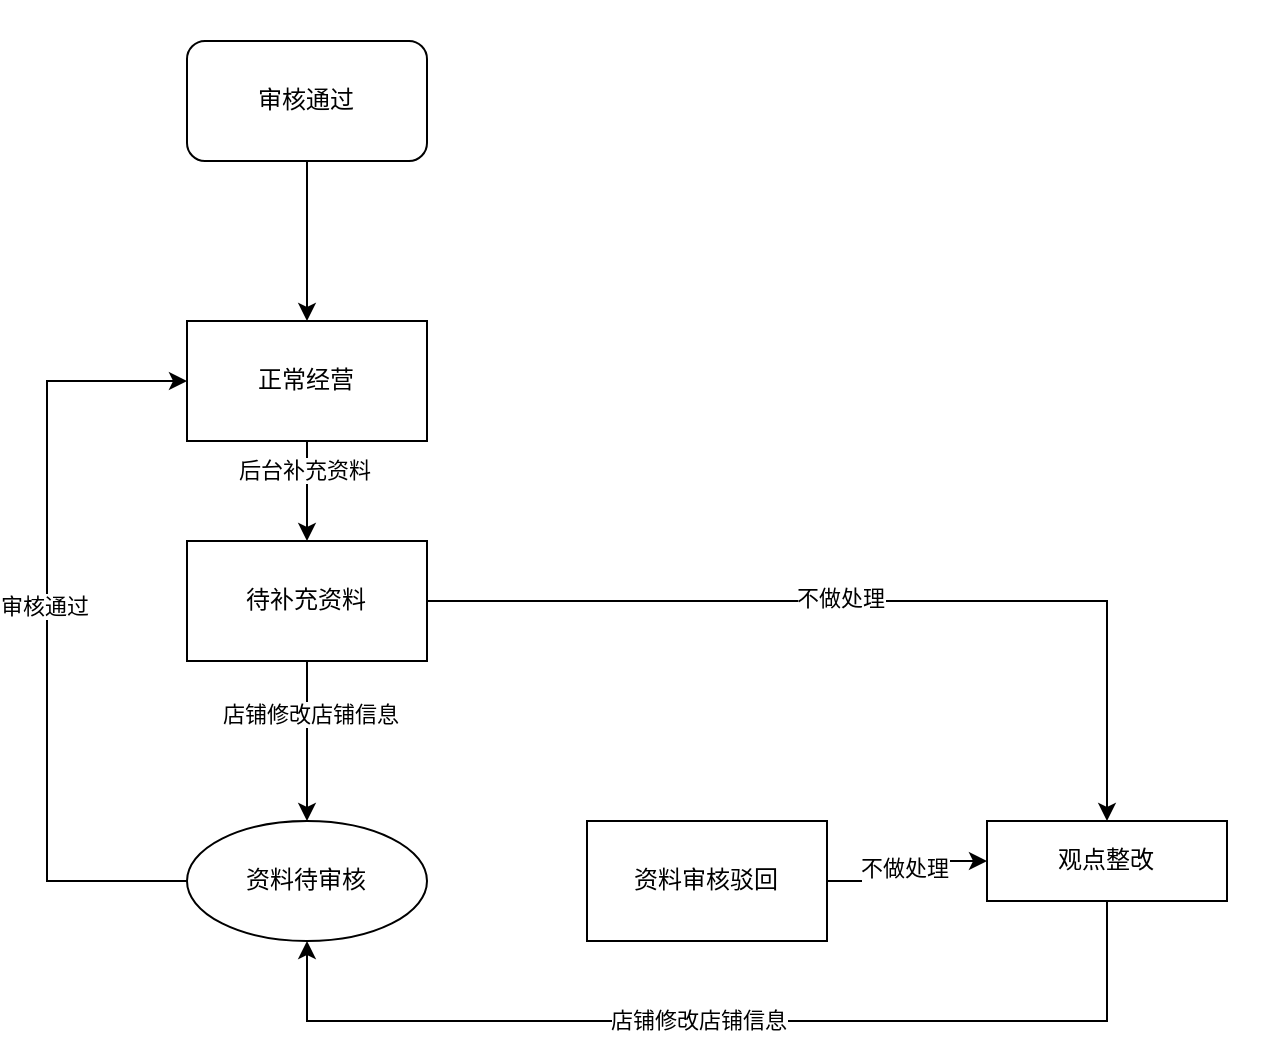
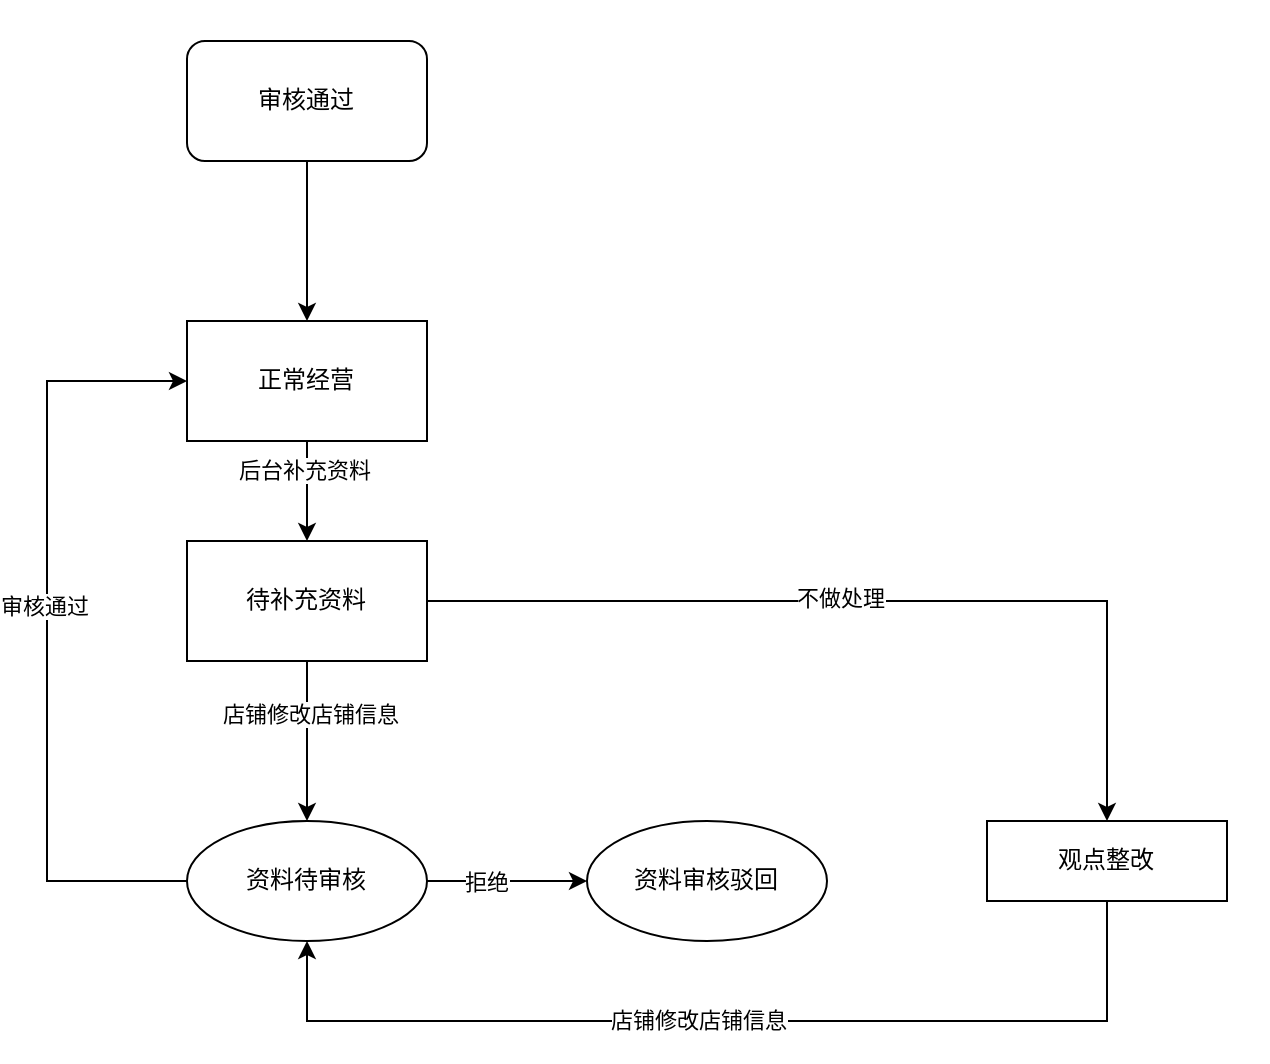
(931, 861) -> none
none -> (500, 881)
(707, 881) -> (707, 881)
